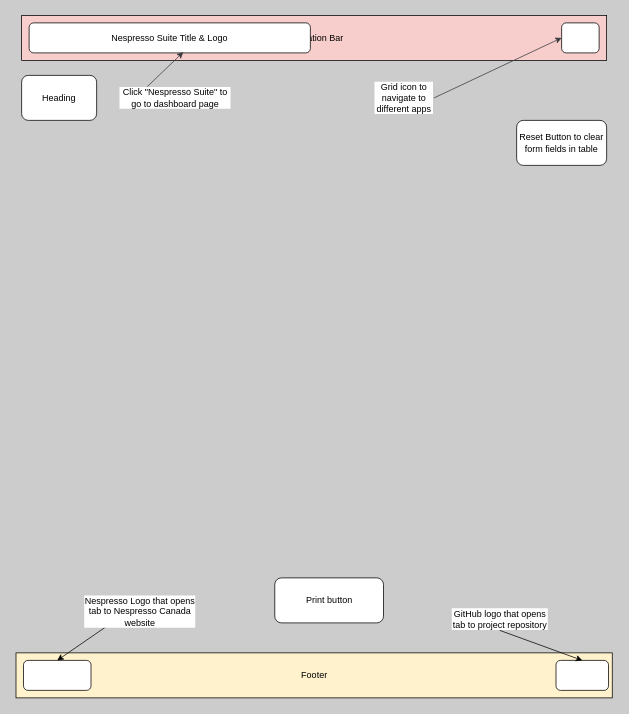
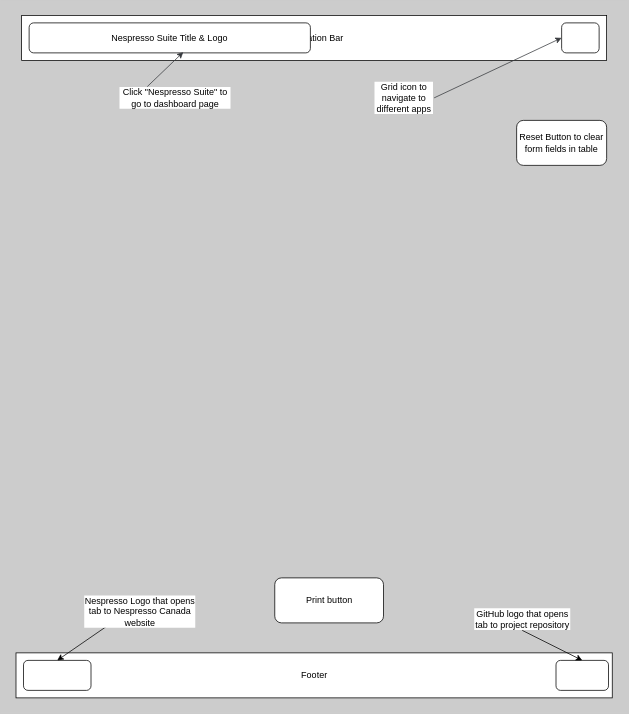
(314, 38) -> (314, 38)
(59, 98) -> none
(500, 619) -> (522, 619)
(314, 675) -> (314, 675)
